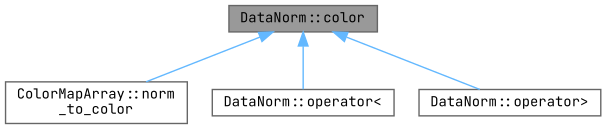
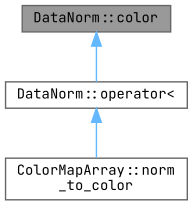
(203, 59) -> (96, 140)
(510, 103) -> none
